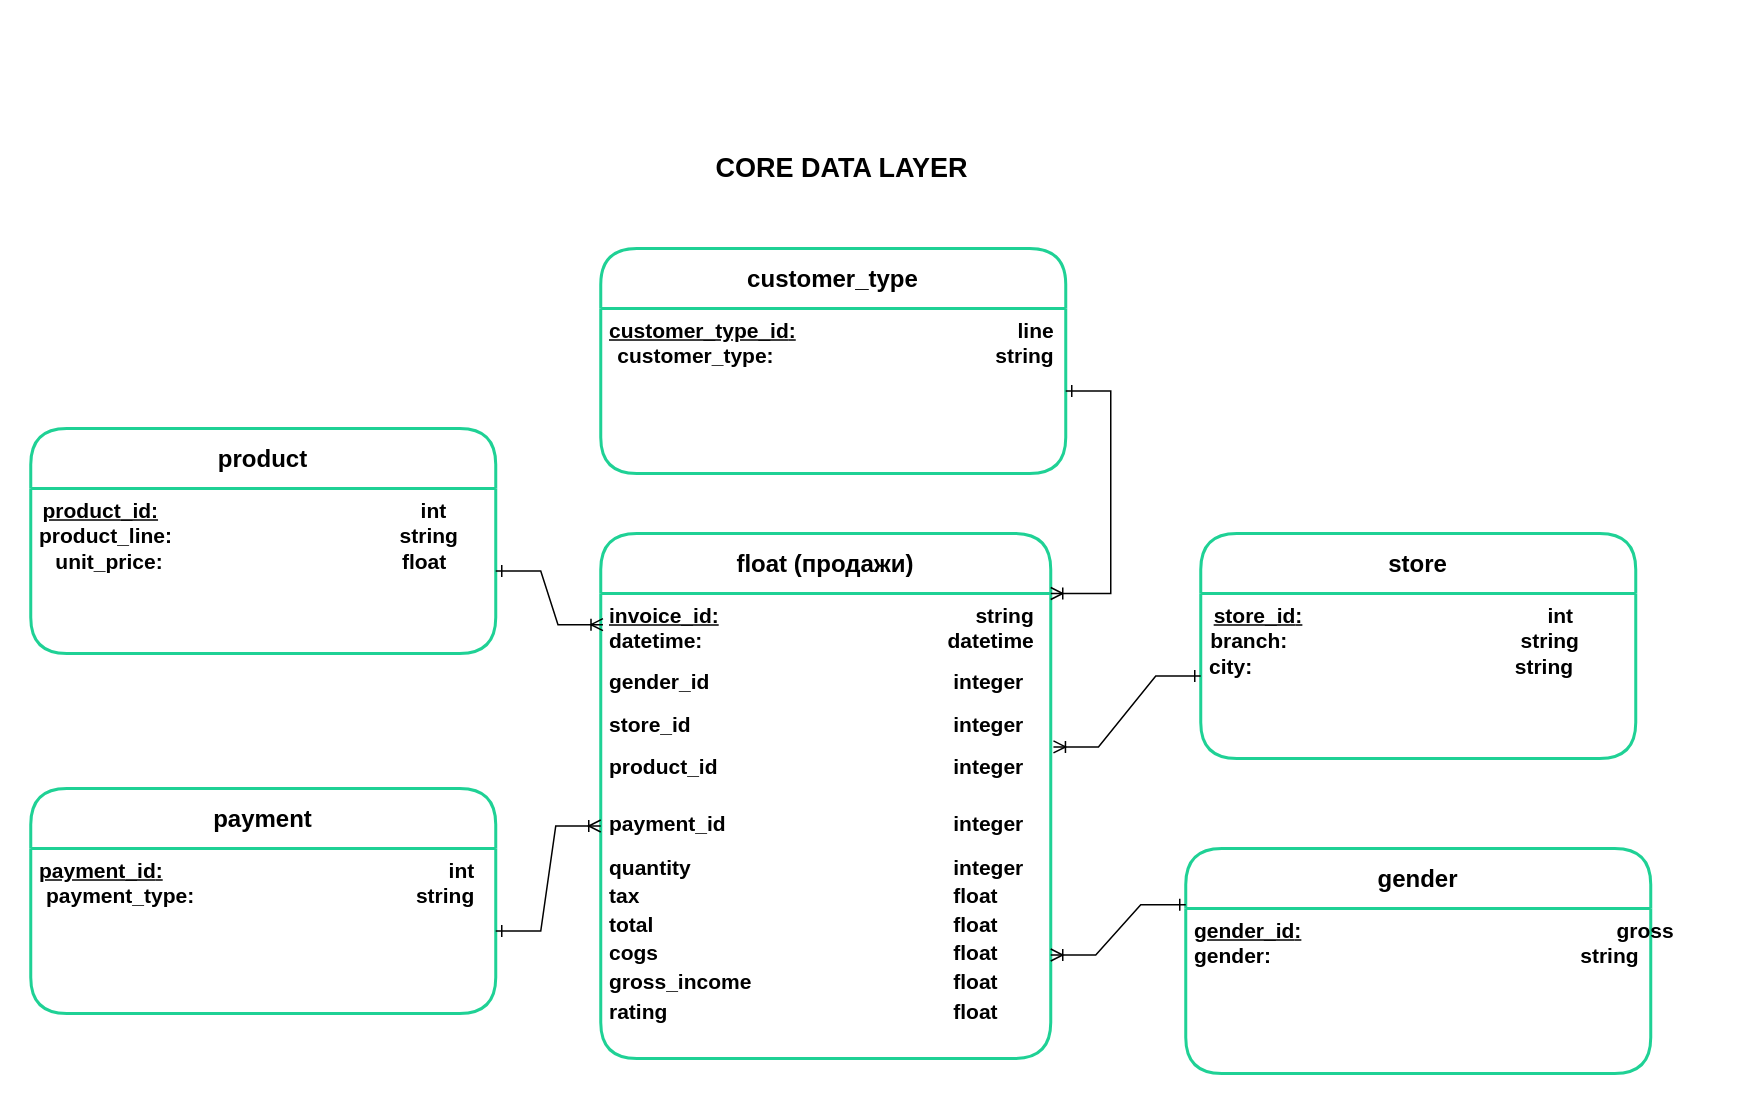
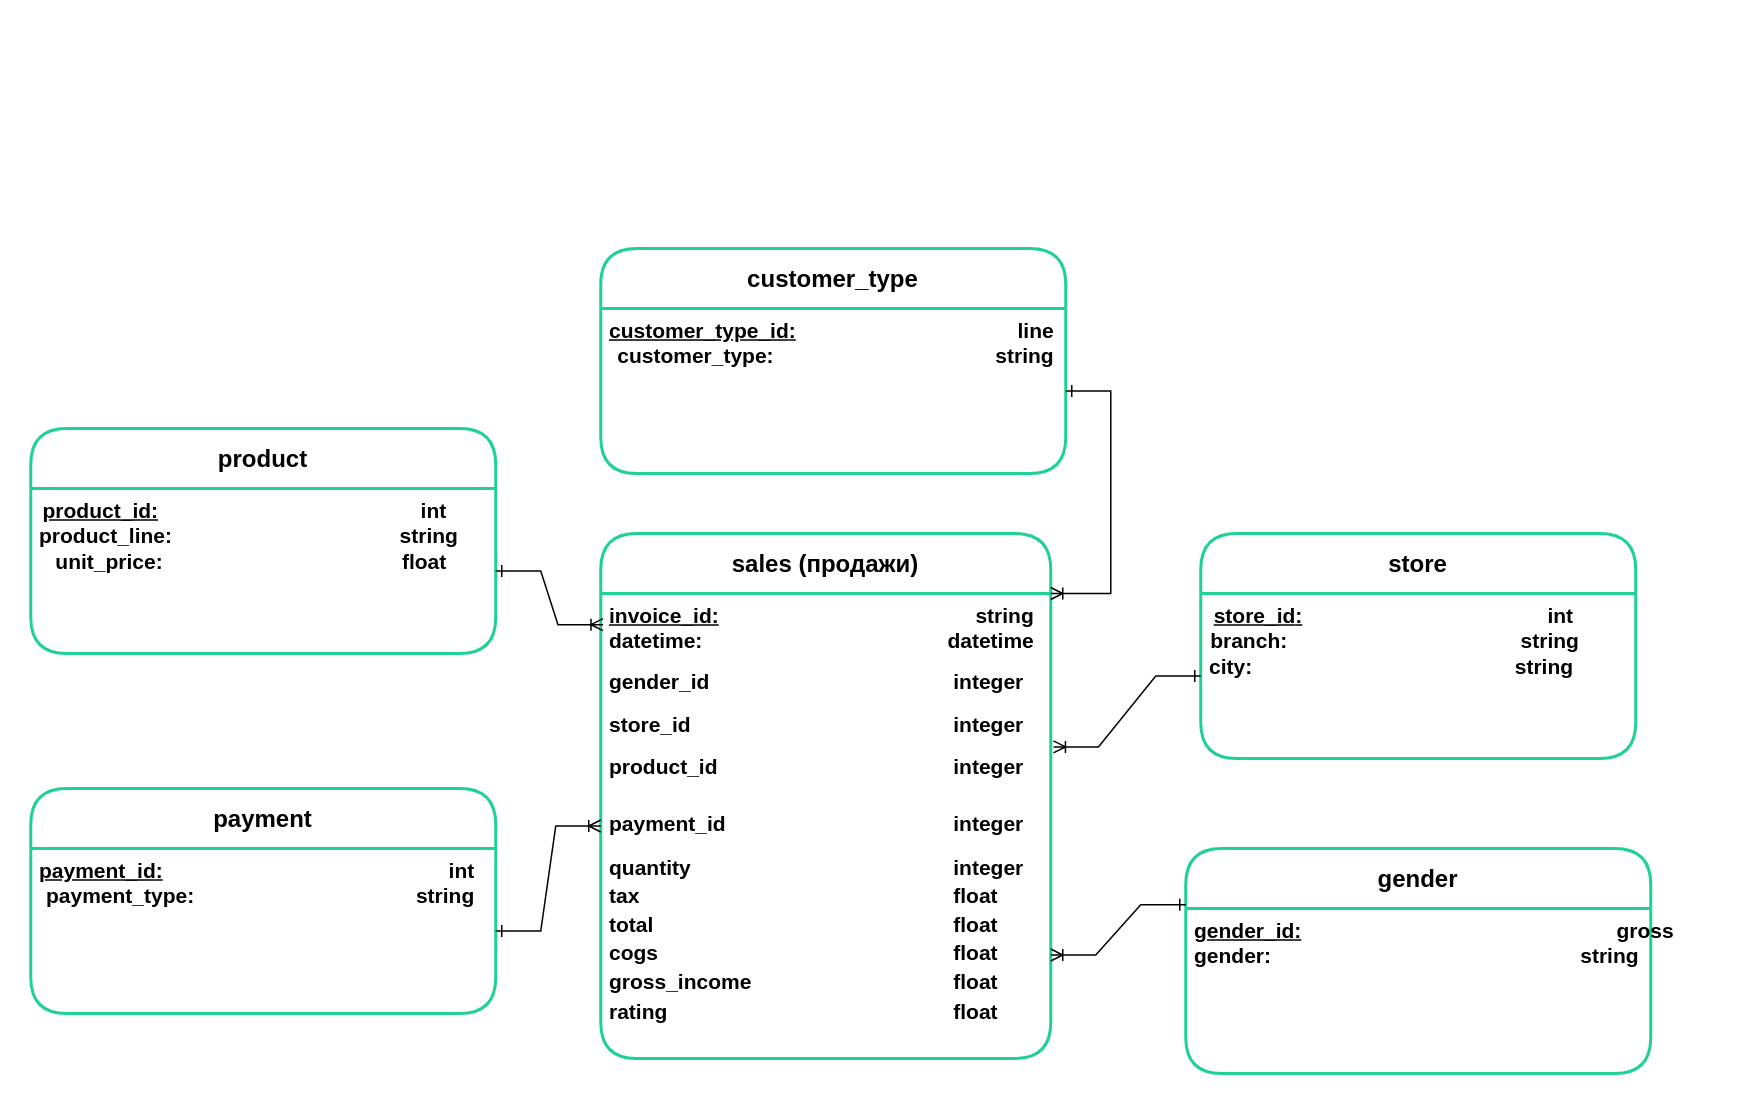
(893, 173) -> none
(826, 563) -> (826, 563)
